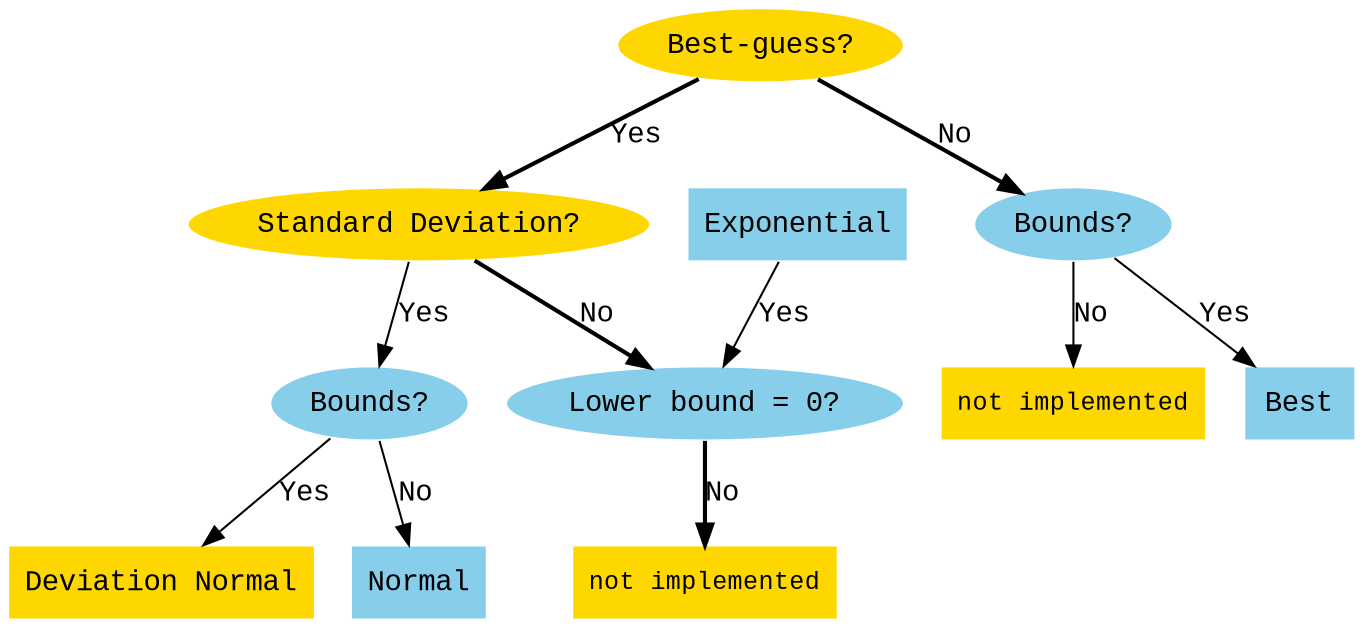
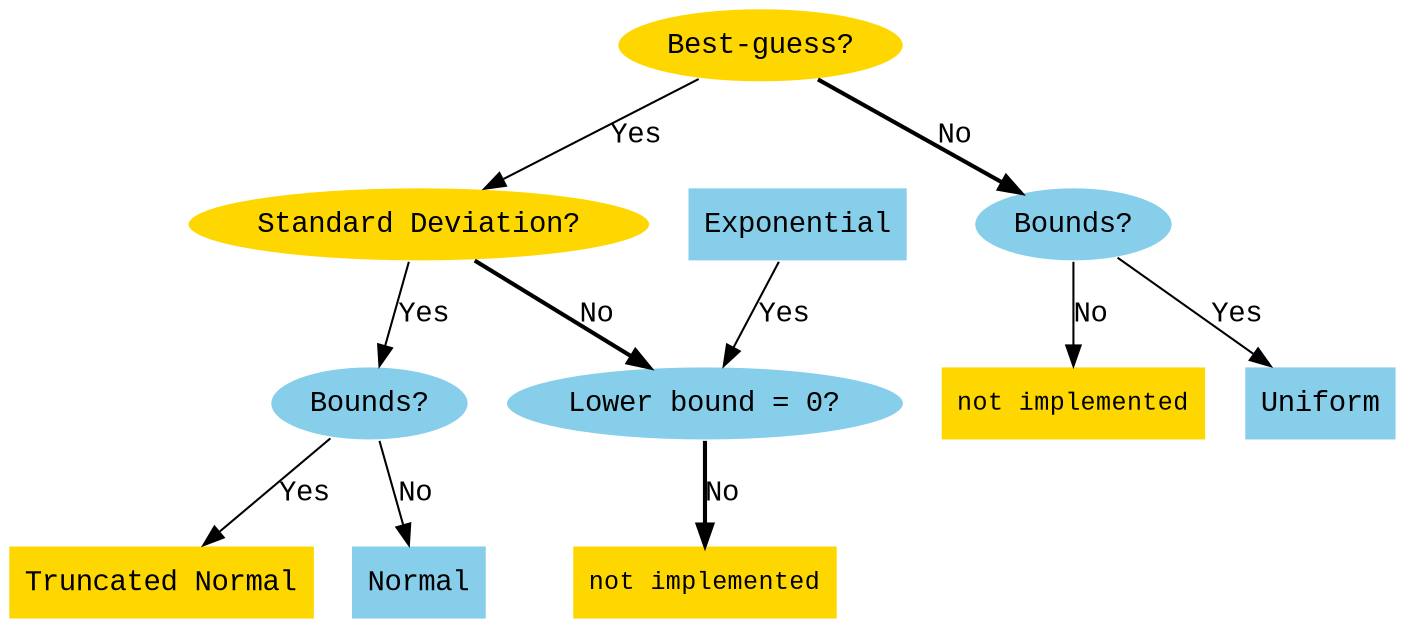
(601, 129) -> (601, 129)
(1300, 403) -> (1320, 403)
(162, 583) -> (162, 583)
